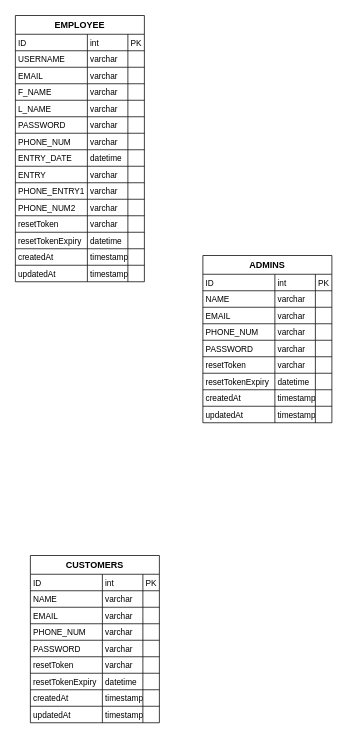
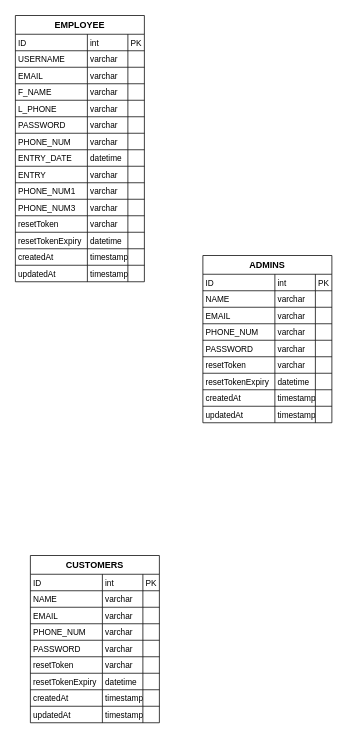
(32, 109) -> (34, 109)
(46, 191) -> (41, 191)
(41, 208) -> (41, 208)
